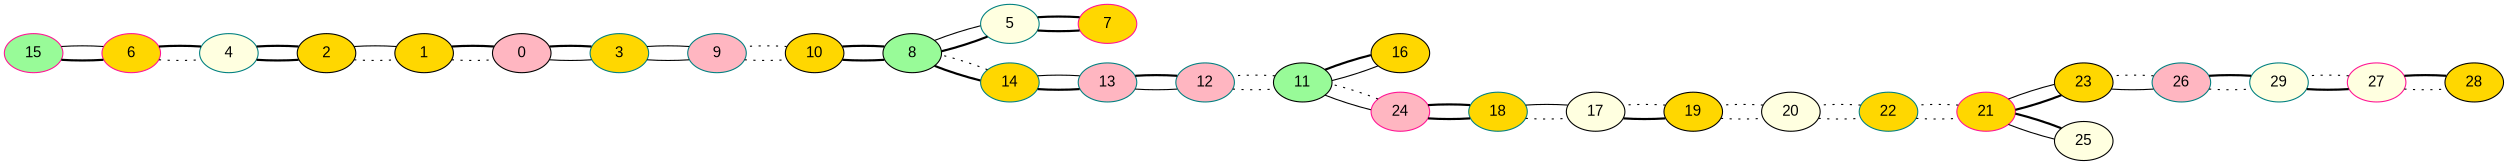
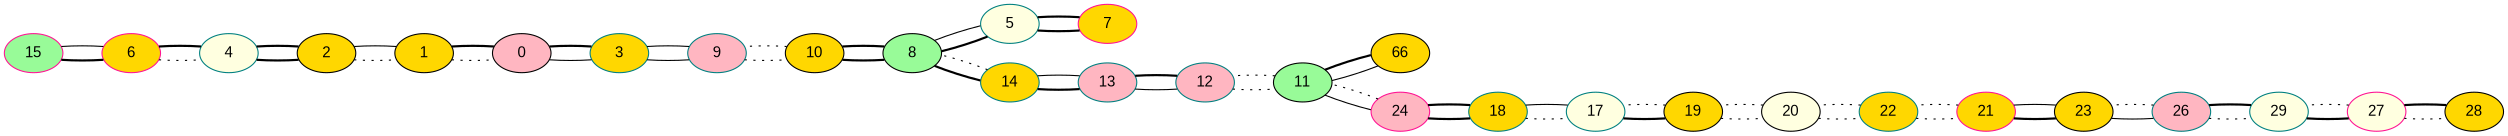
(1400, 53) -> (1400, 53)
(1596, 112) -> (1596, 112)
(2084, 141) -> none
